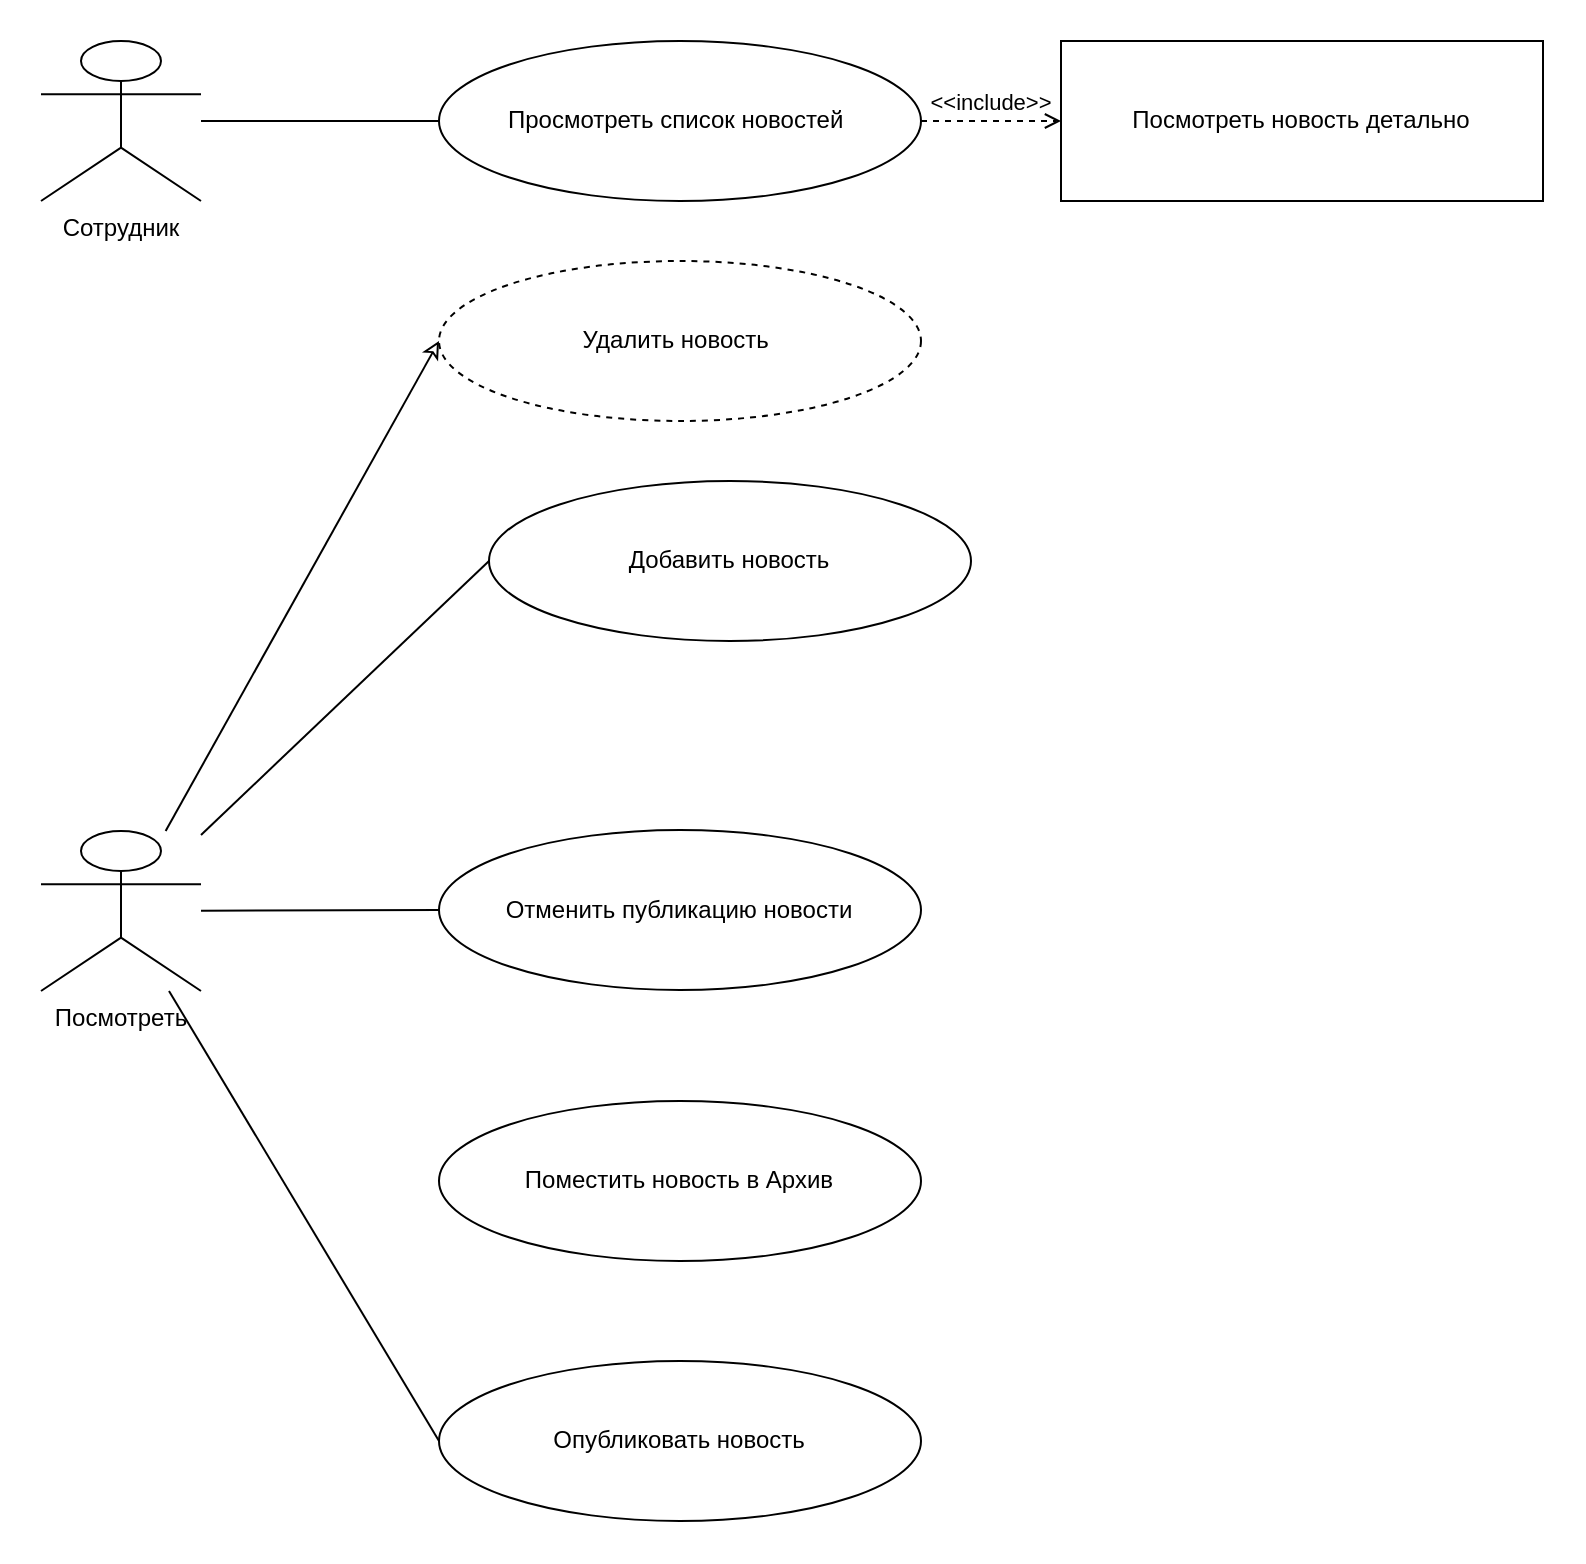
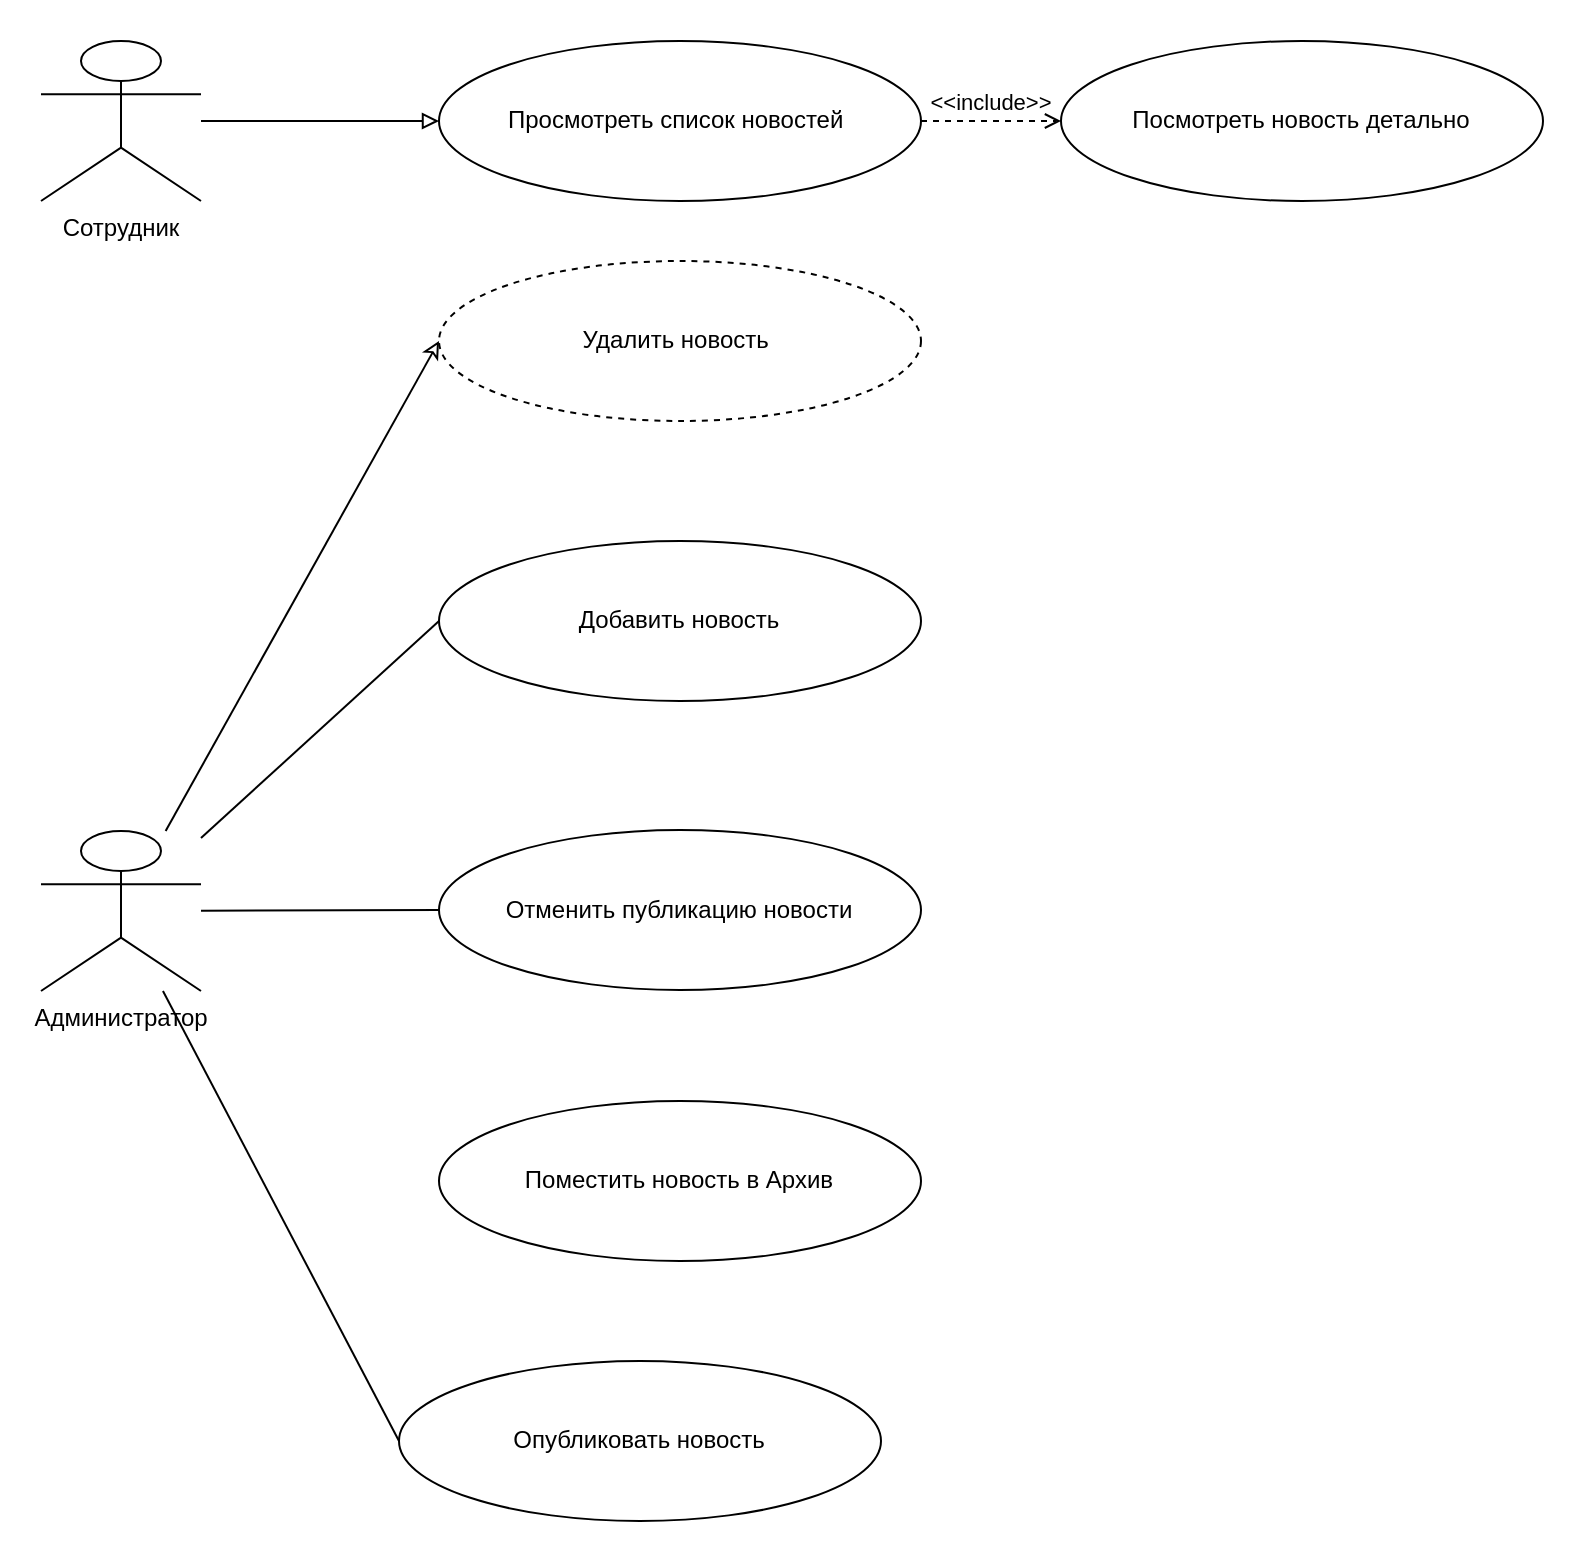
(428, 121) -> (421, 121)
(1302, 121) -> (1302, 121)
(730, 561) -> (680, 621)
(122, 1019) -> (122, 1019)
(680, 1441) -> (640, 1441)
